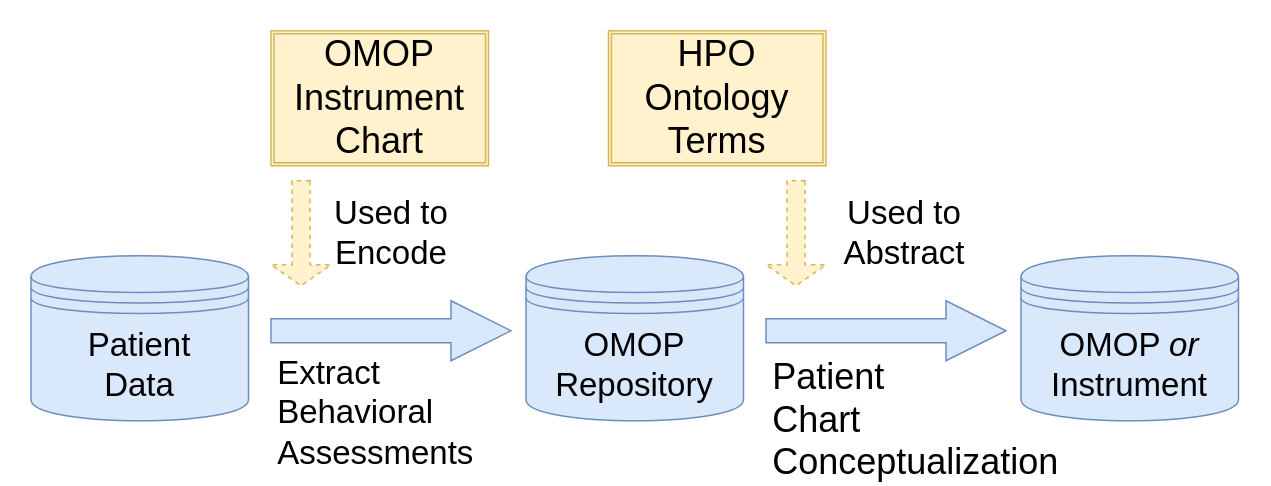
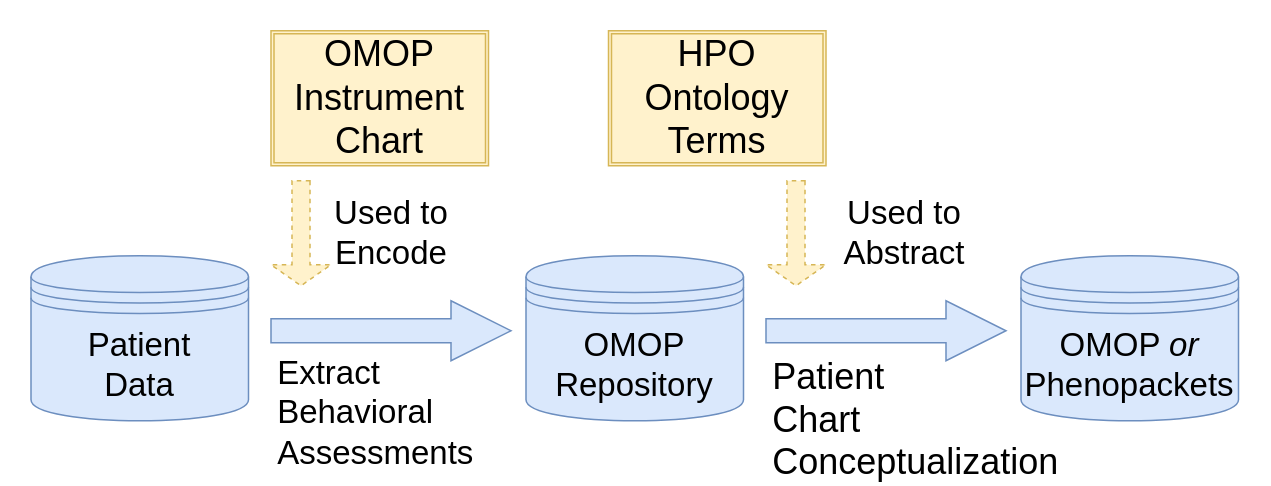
(1130, 365) -> (1130, 365)
